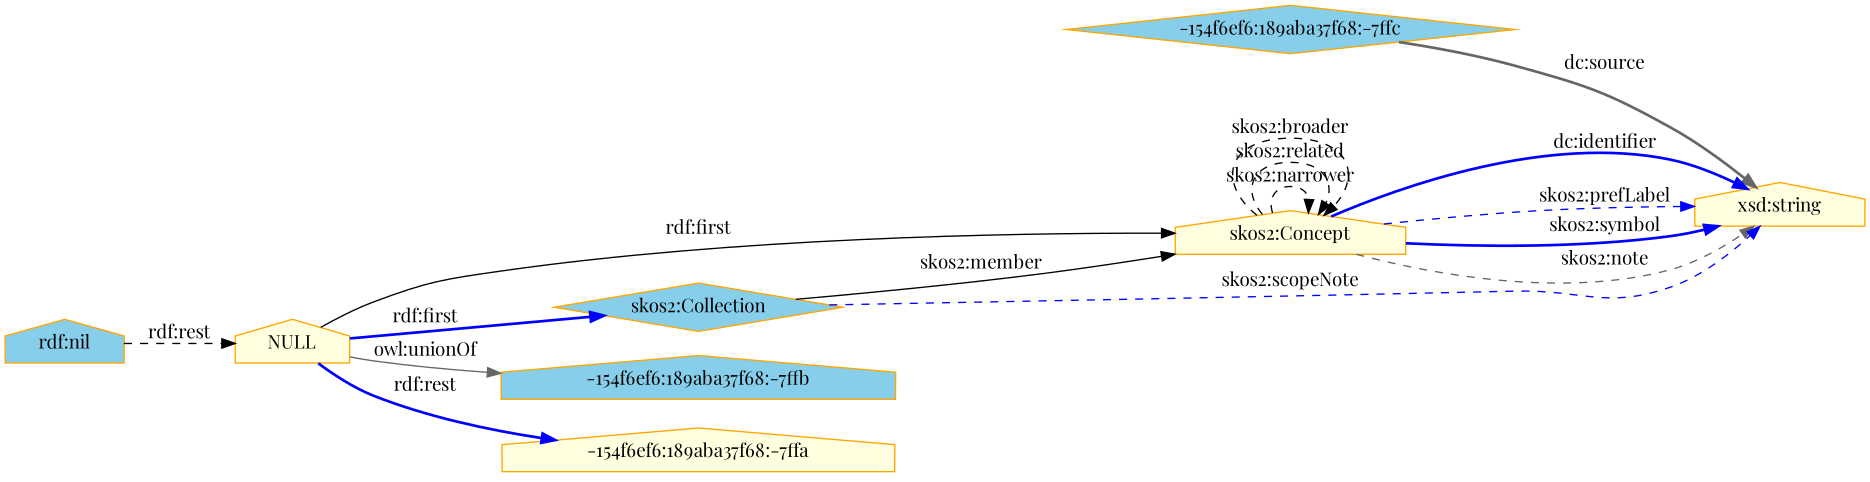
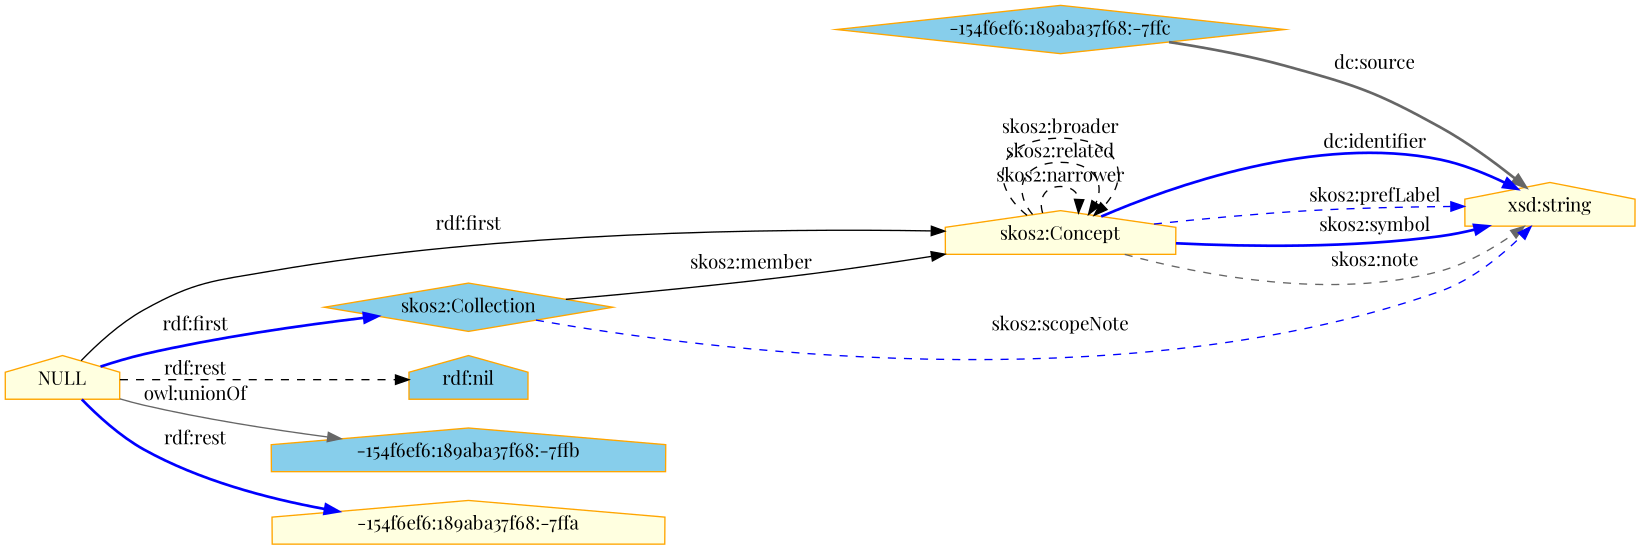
(173, 343) -> (258, 380)
